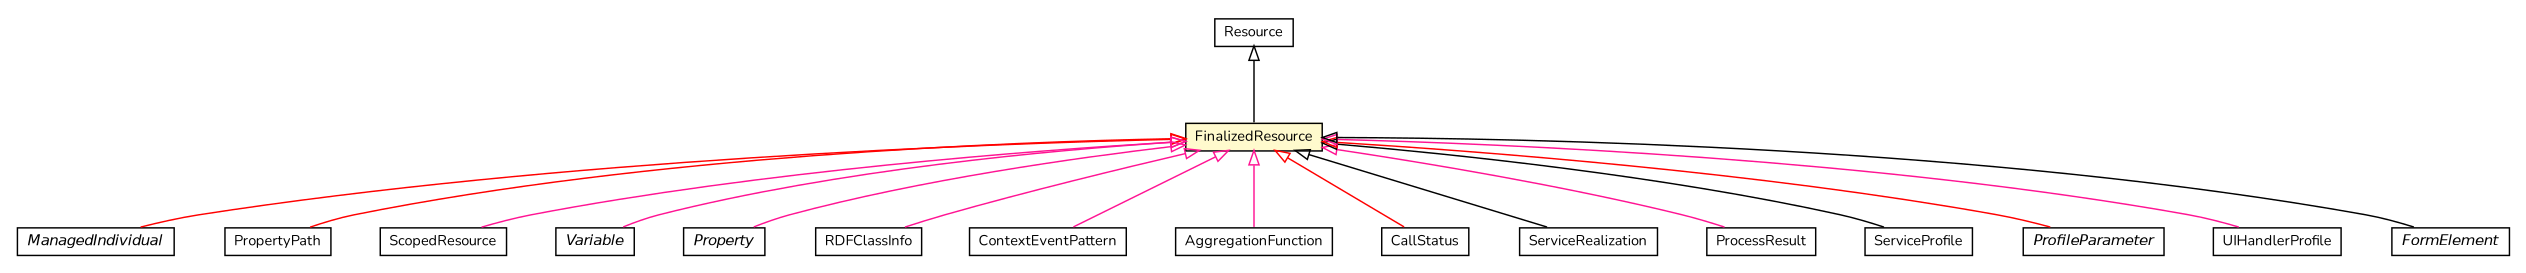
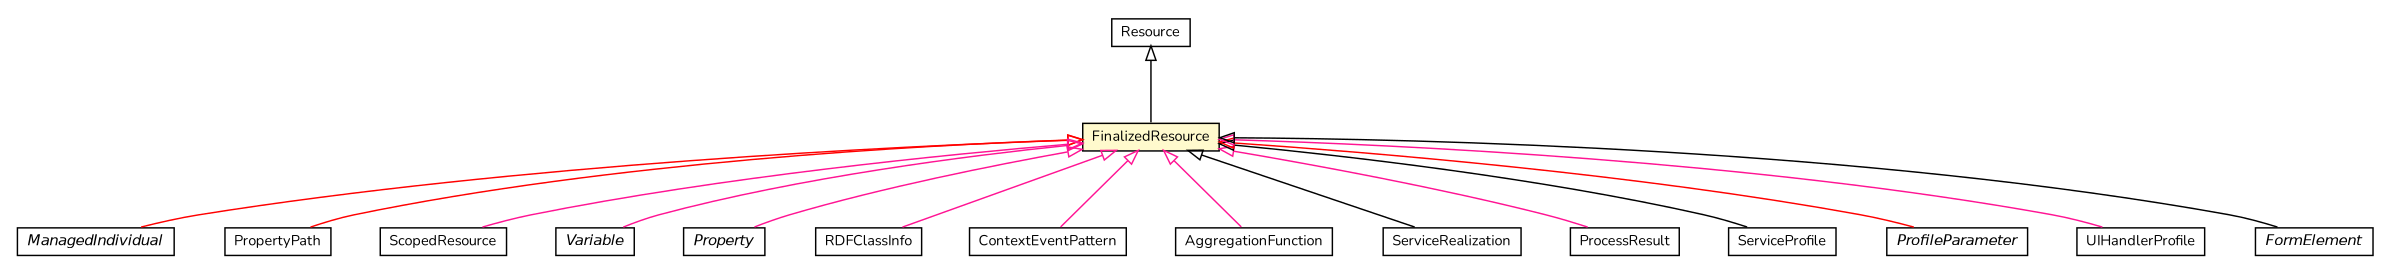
(1425, 241) -> none
